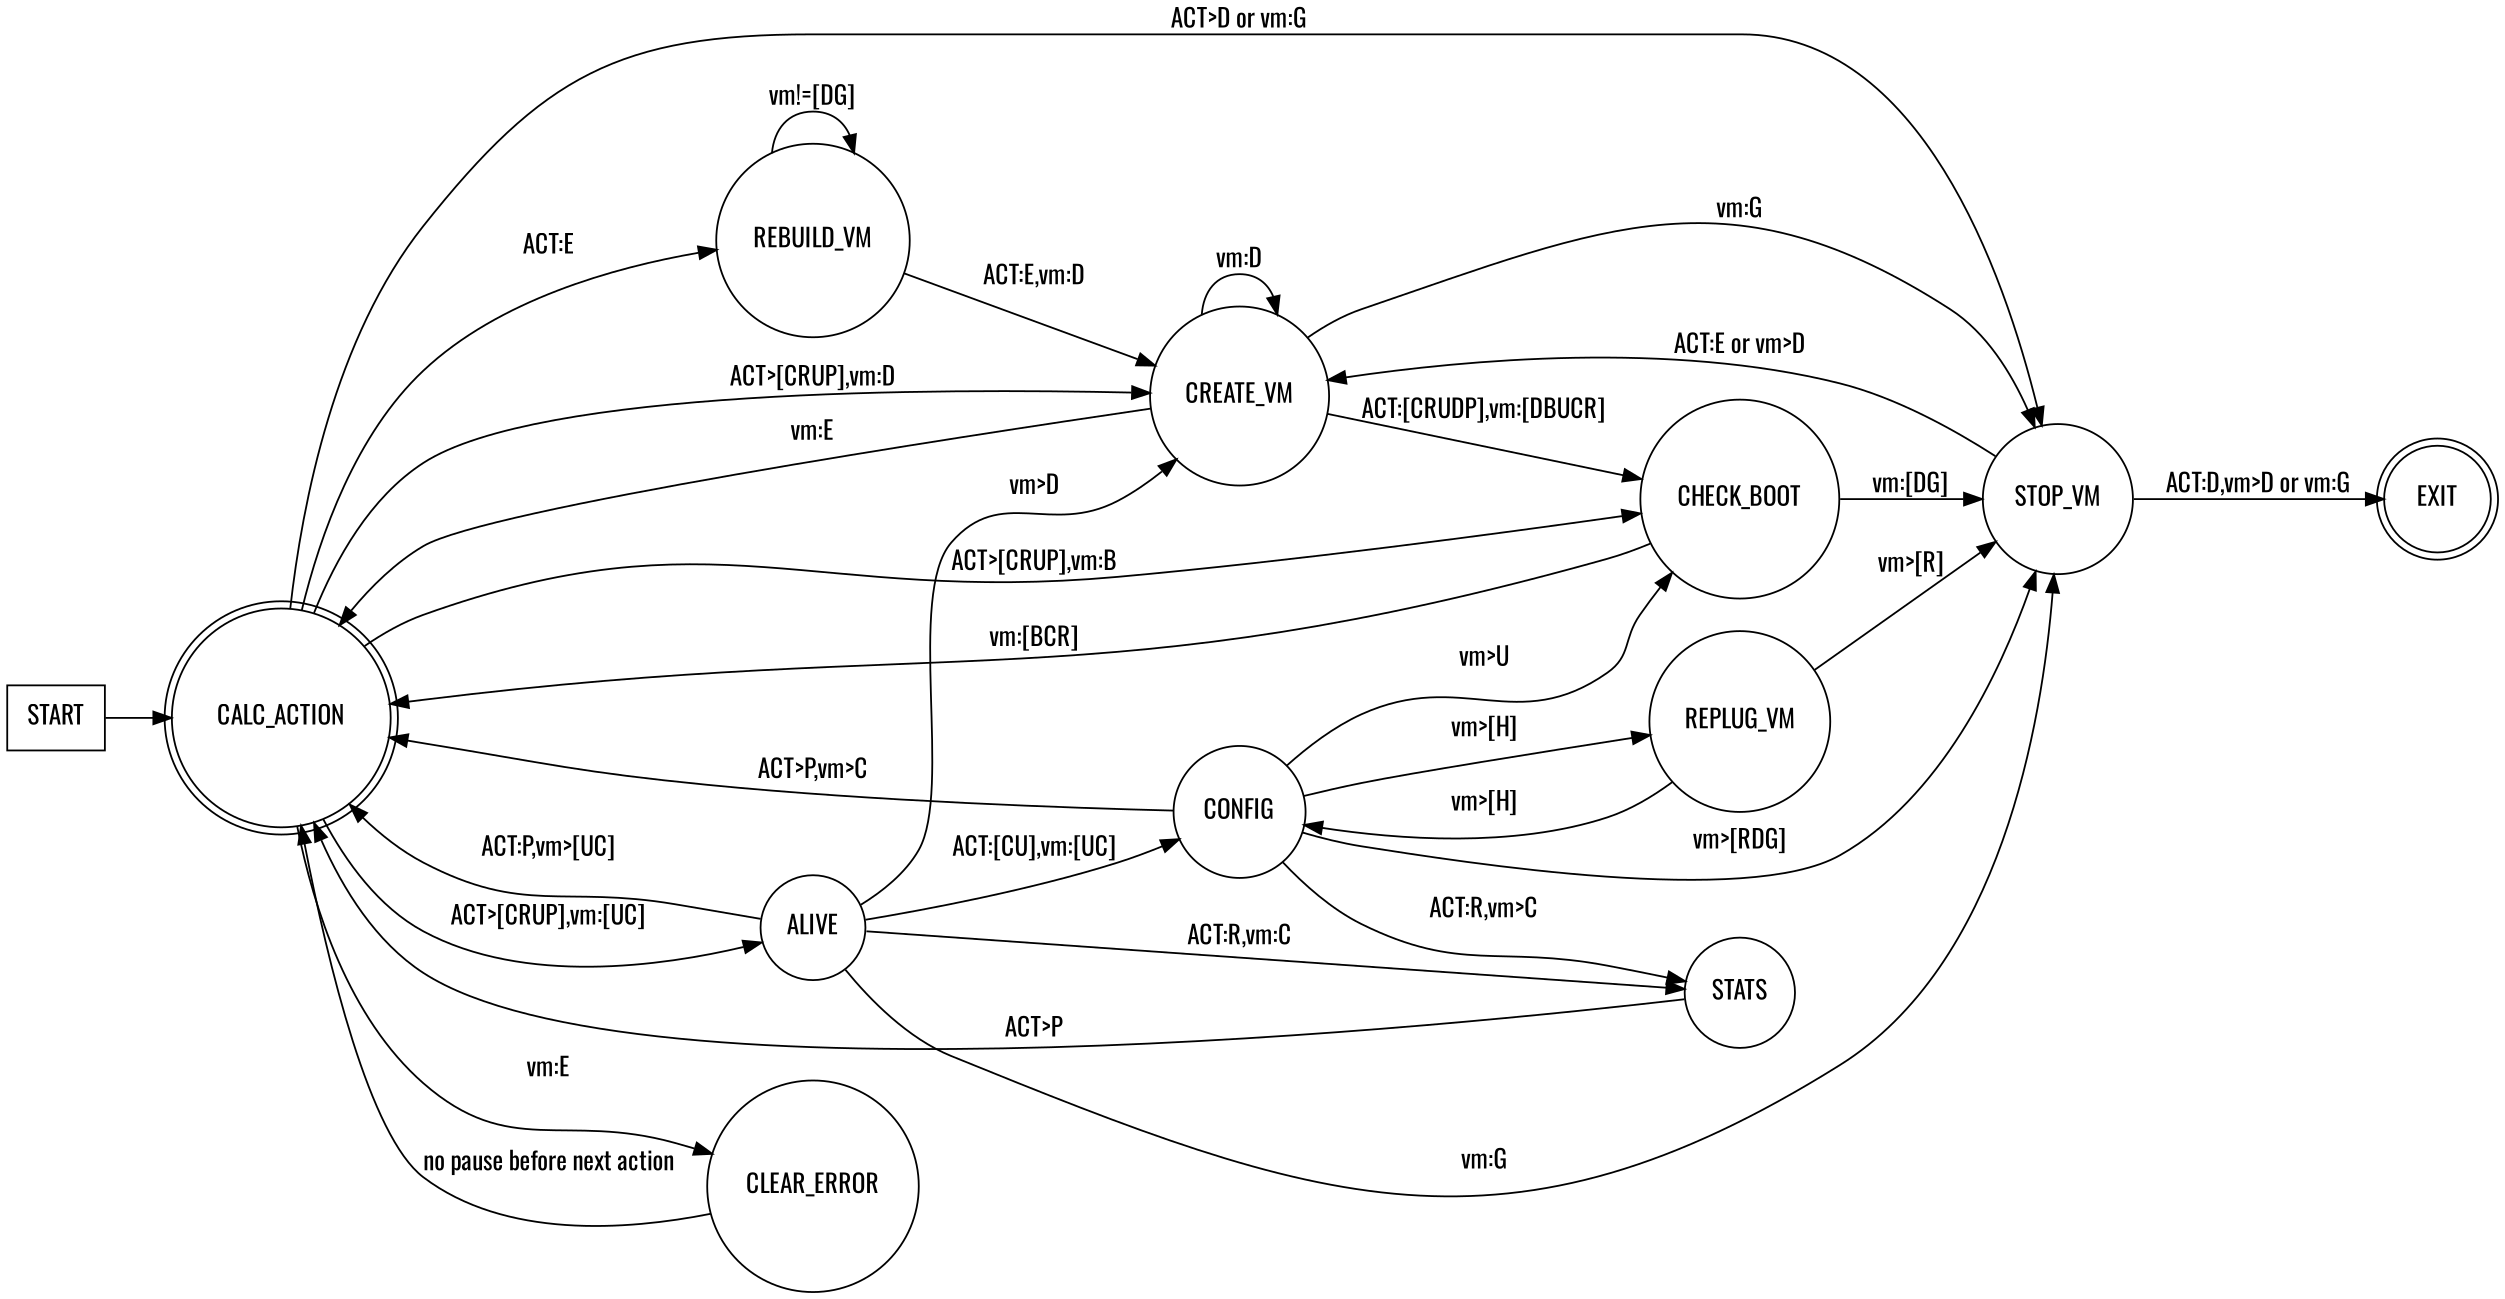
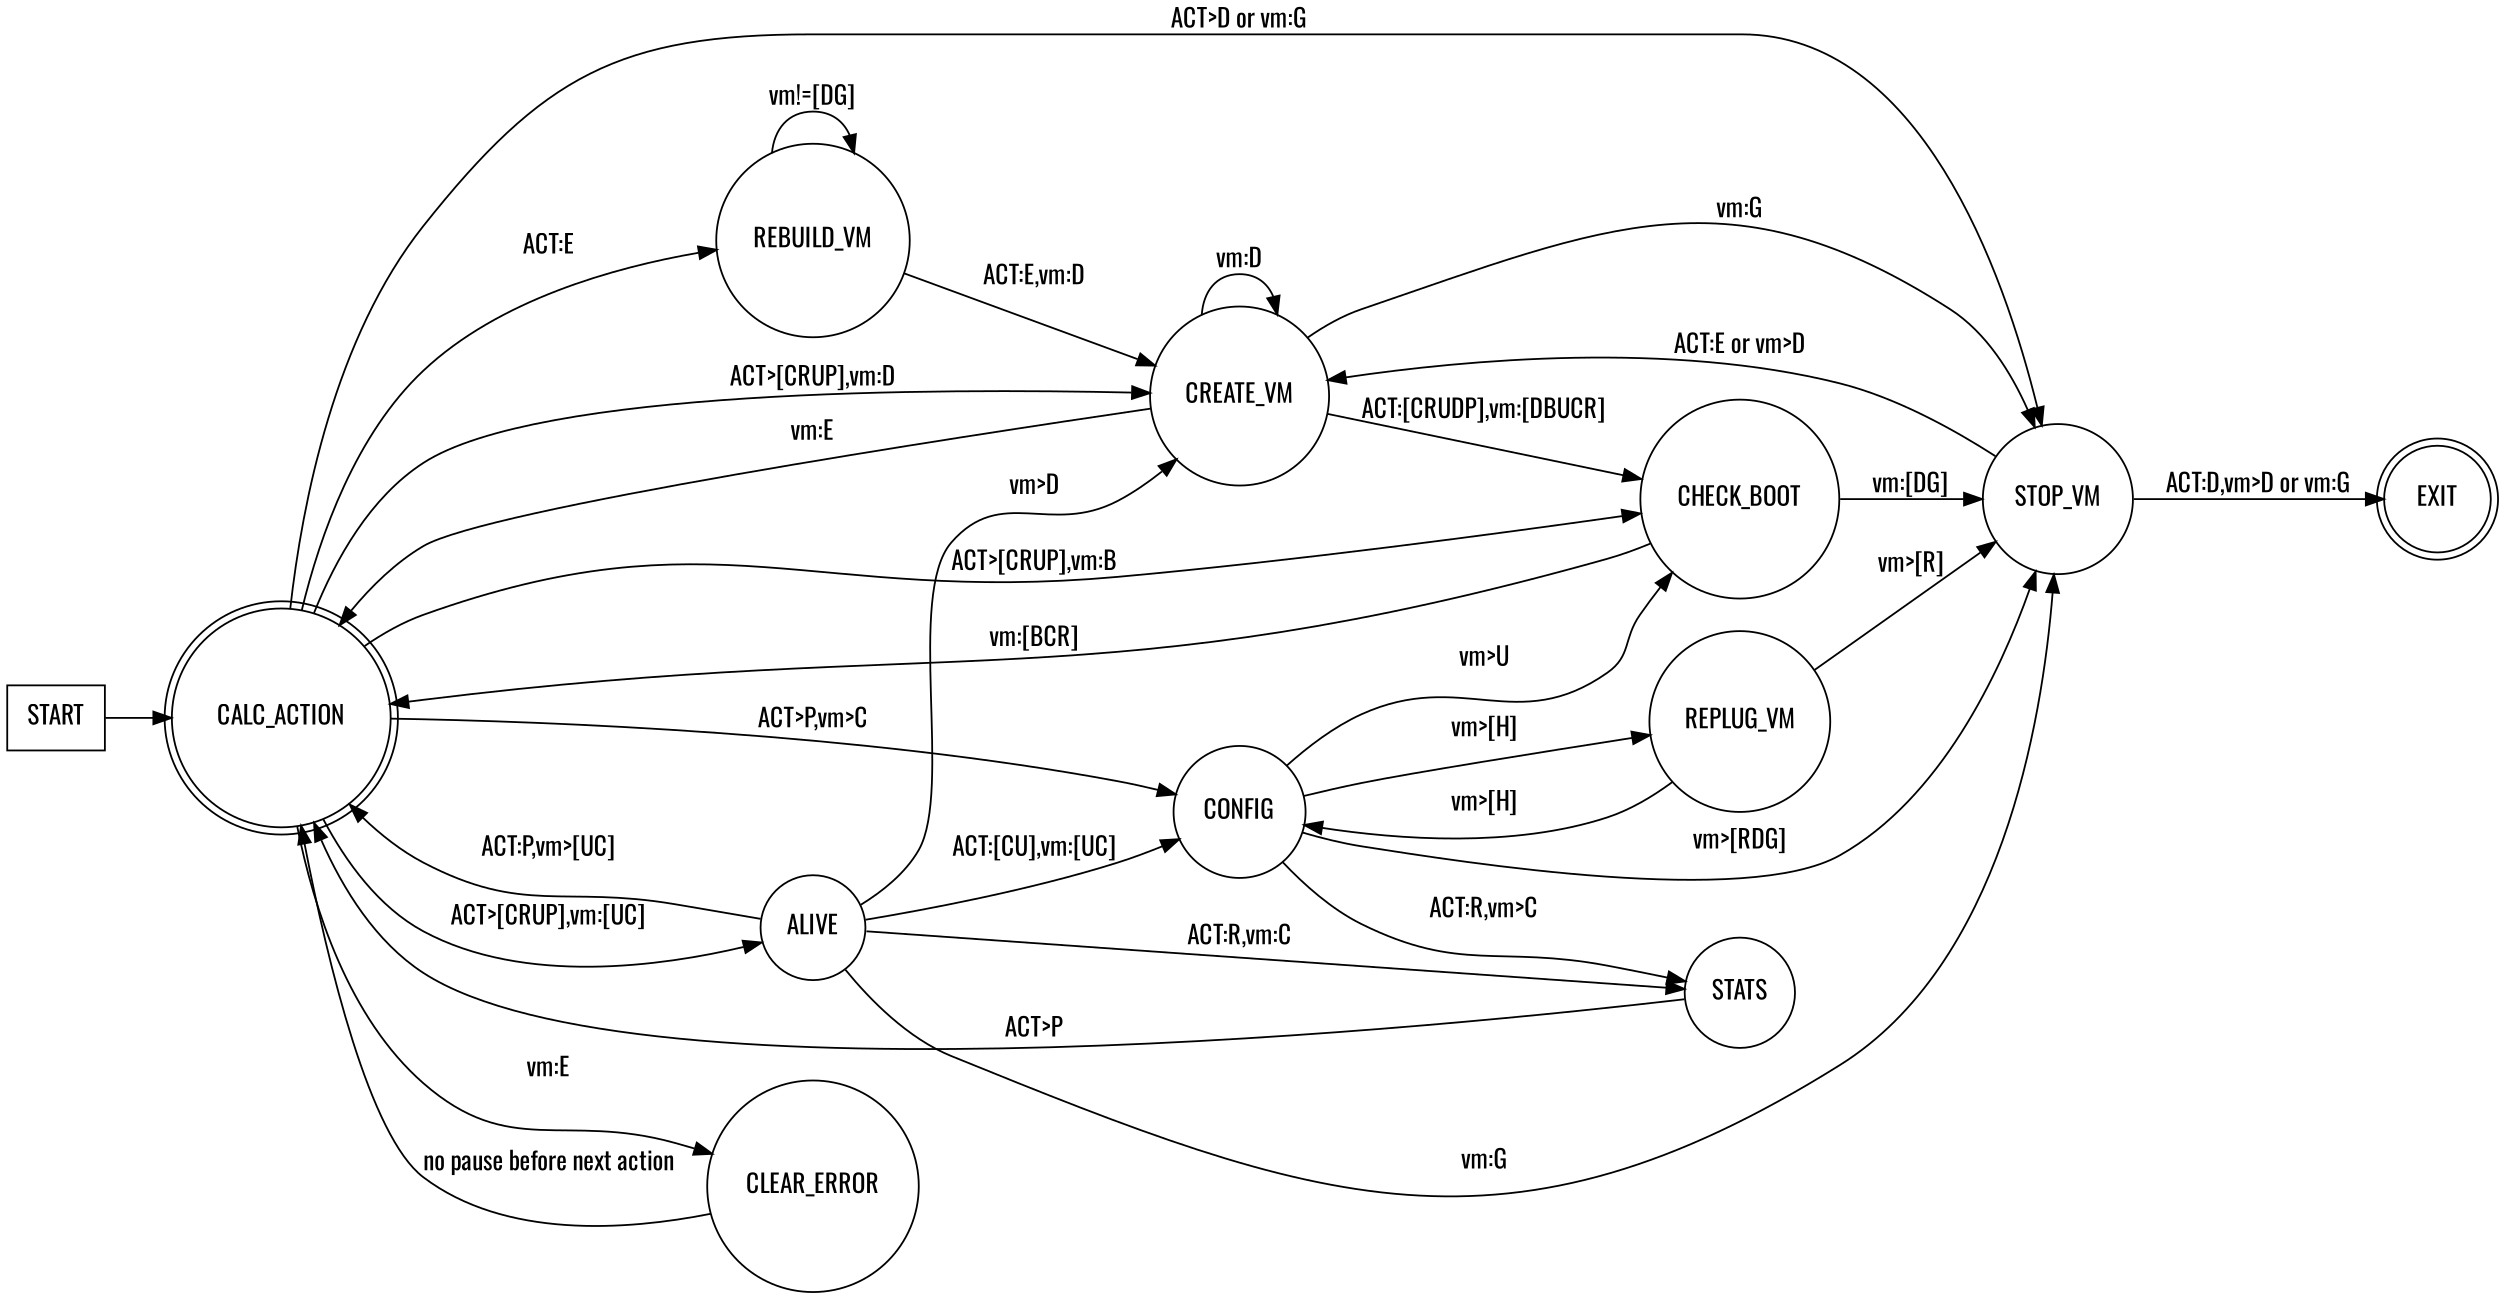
(789, 792) -> (776, 738)
